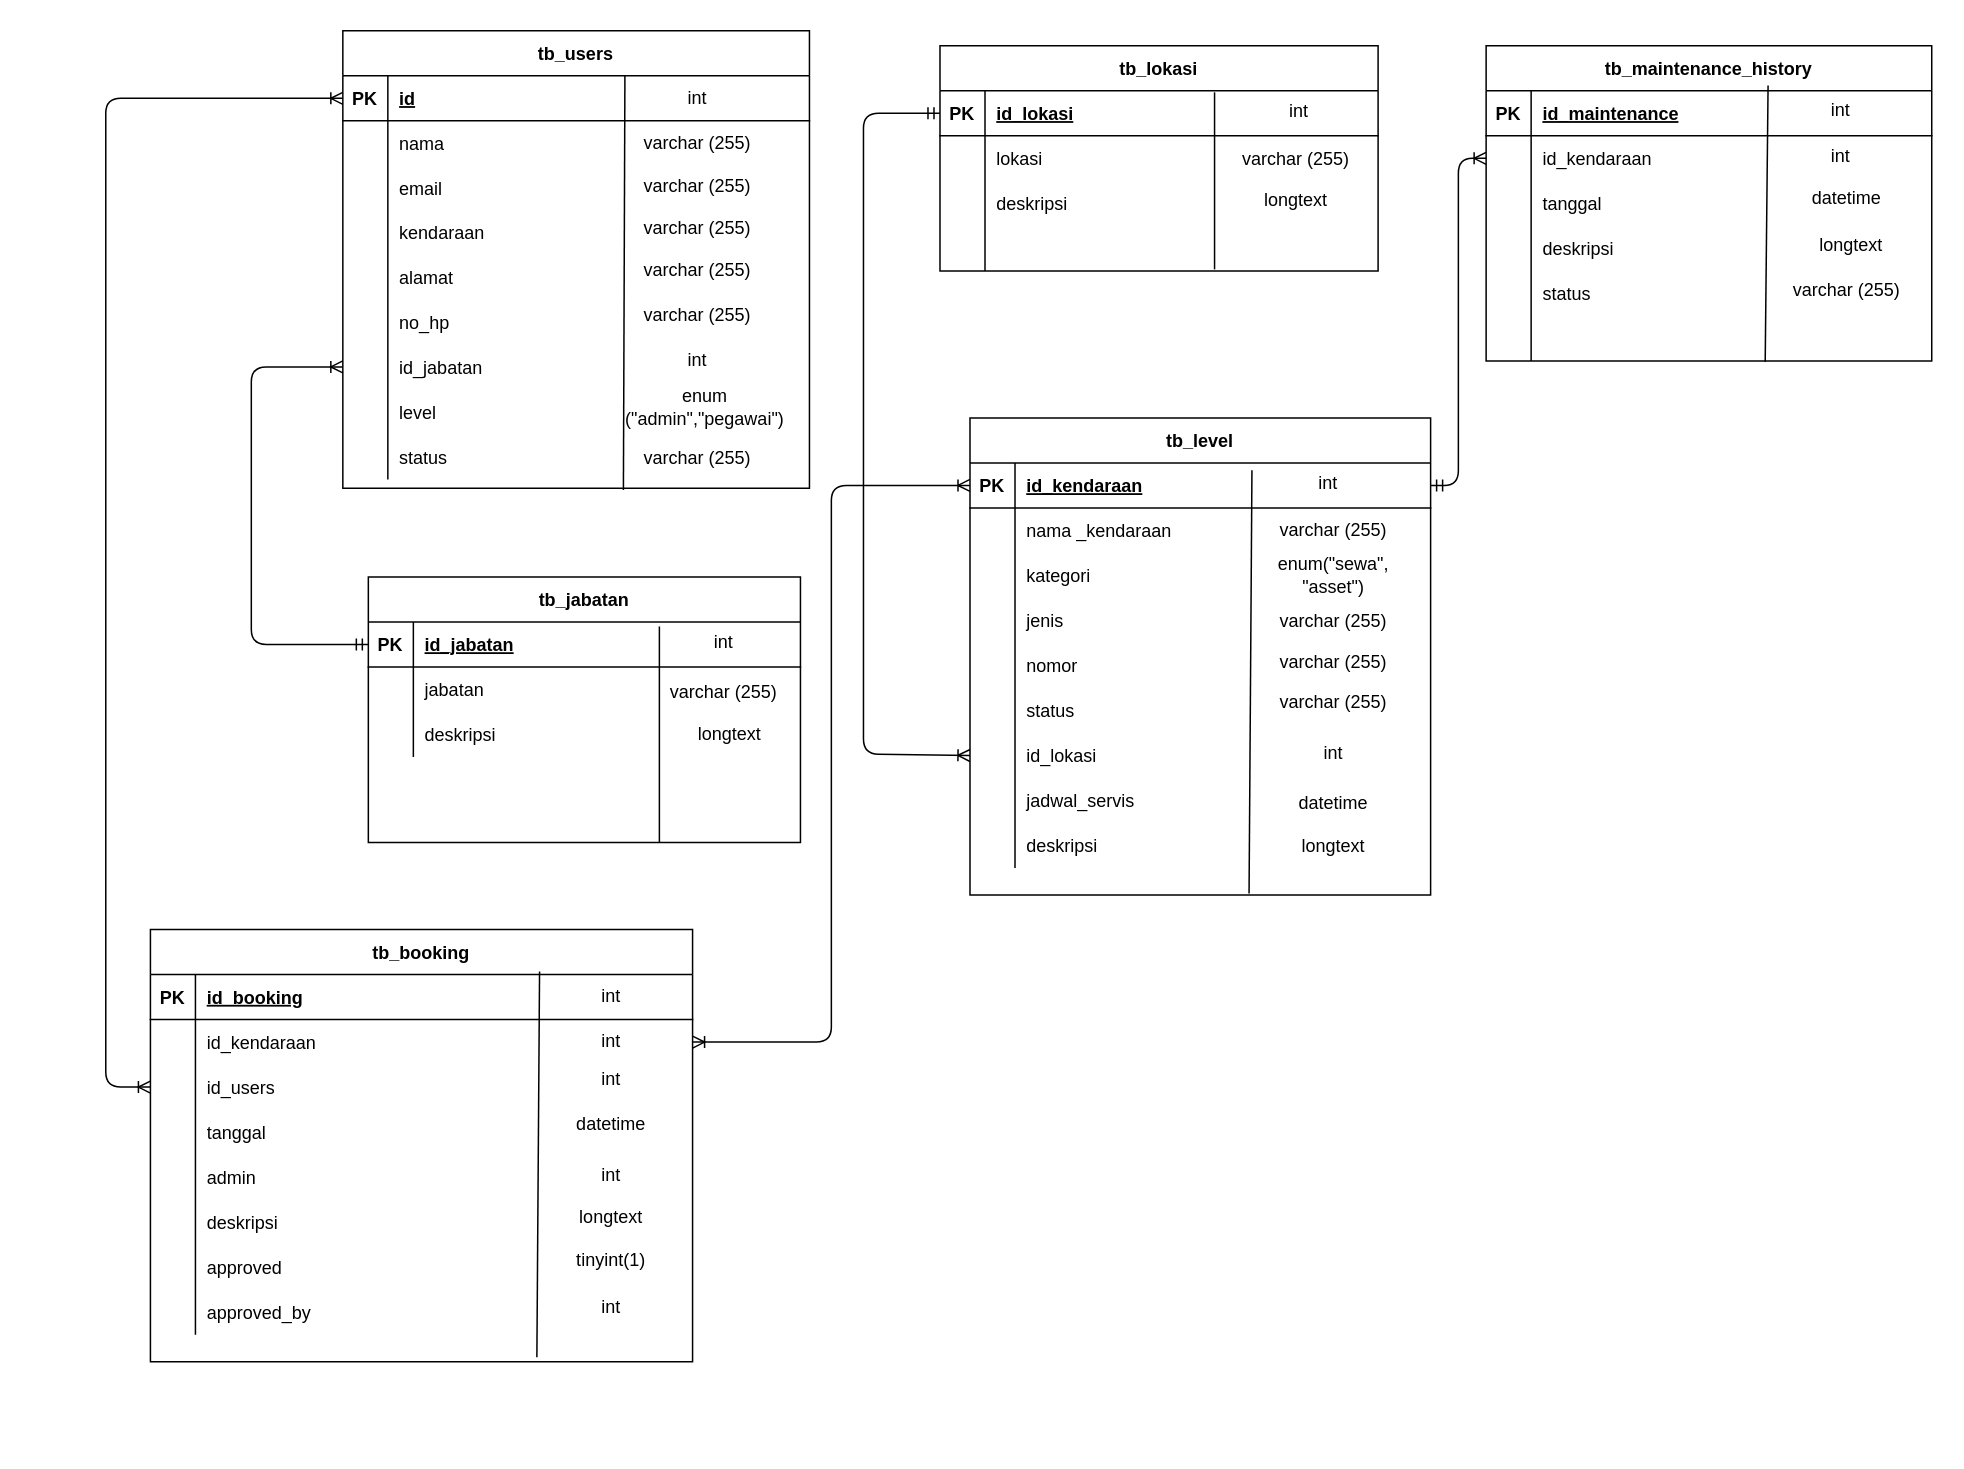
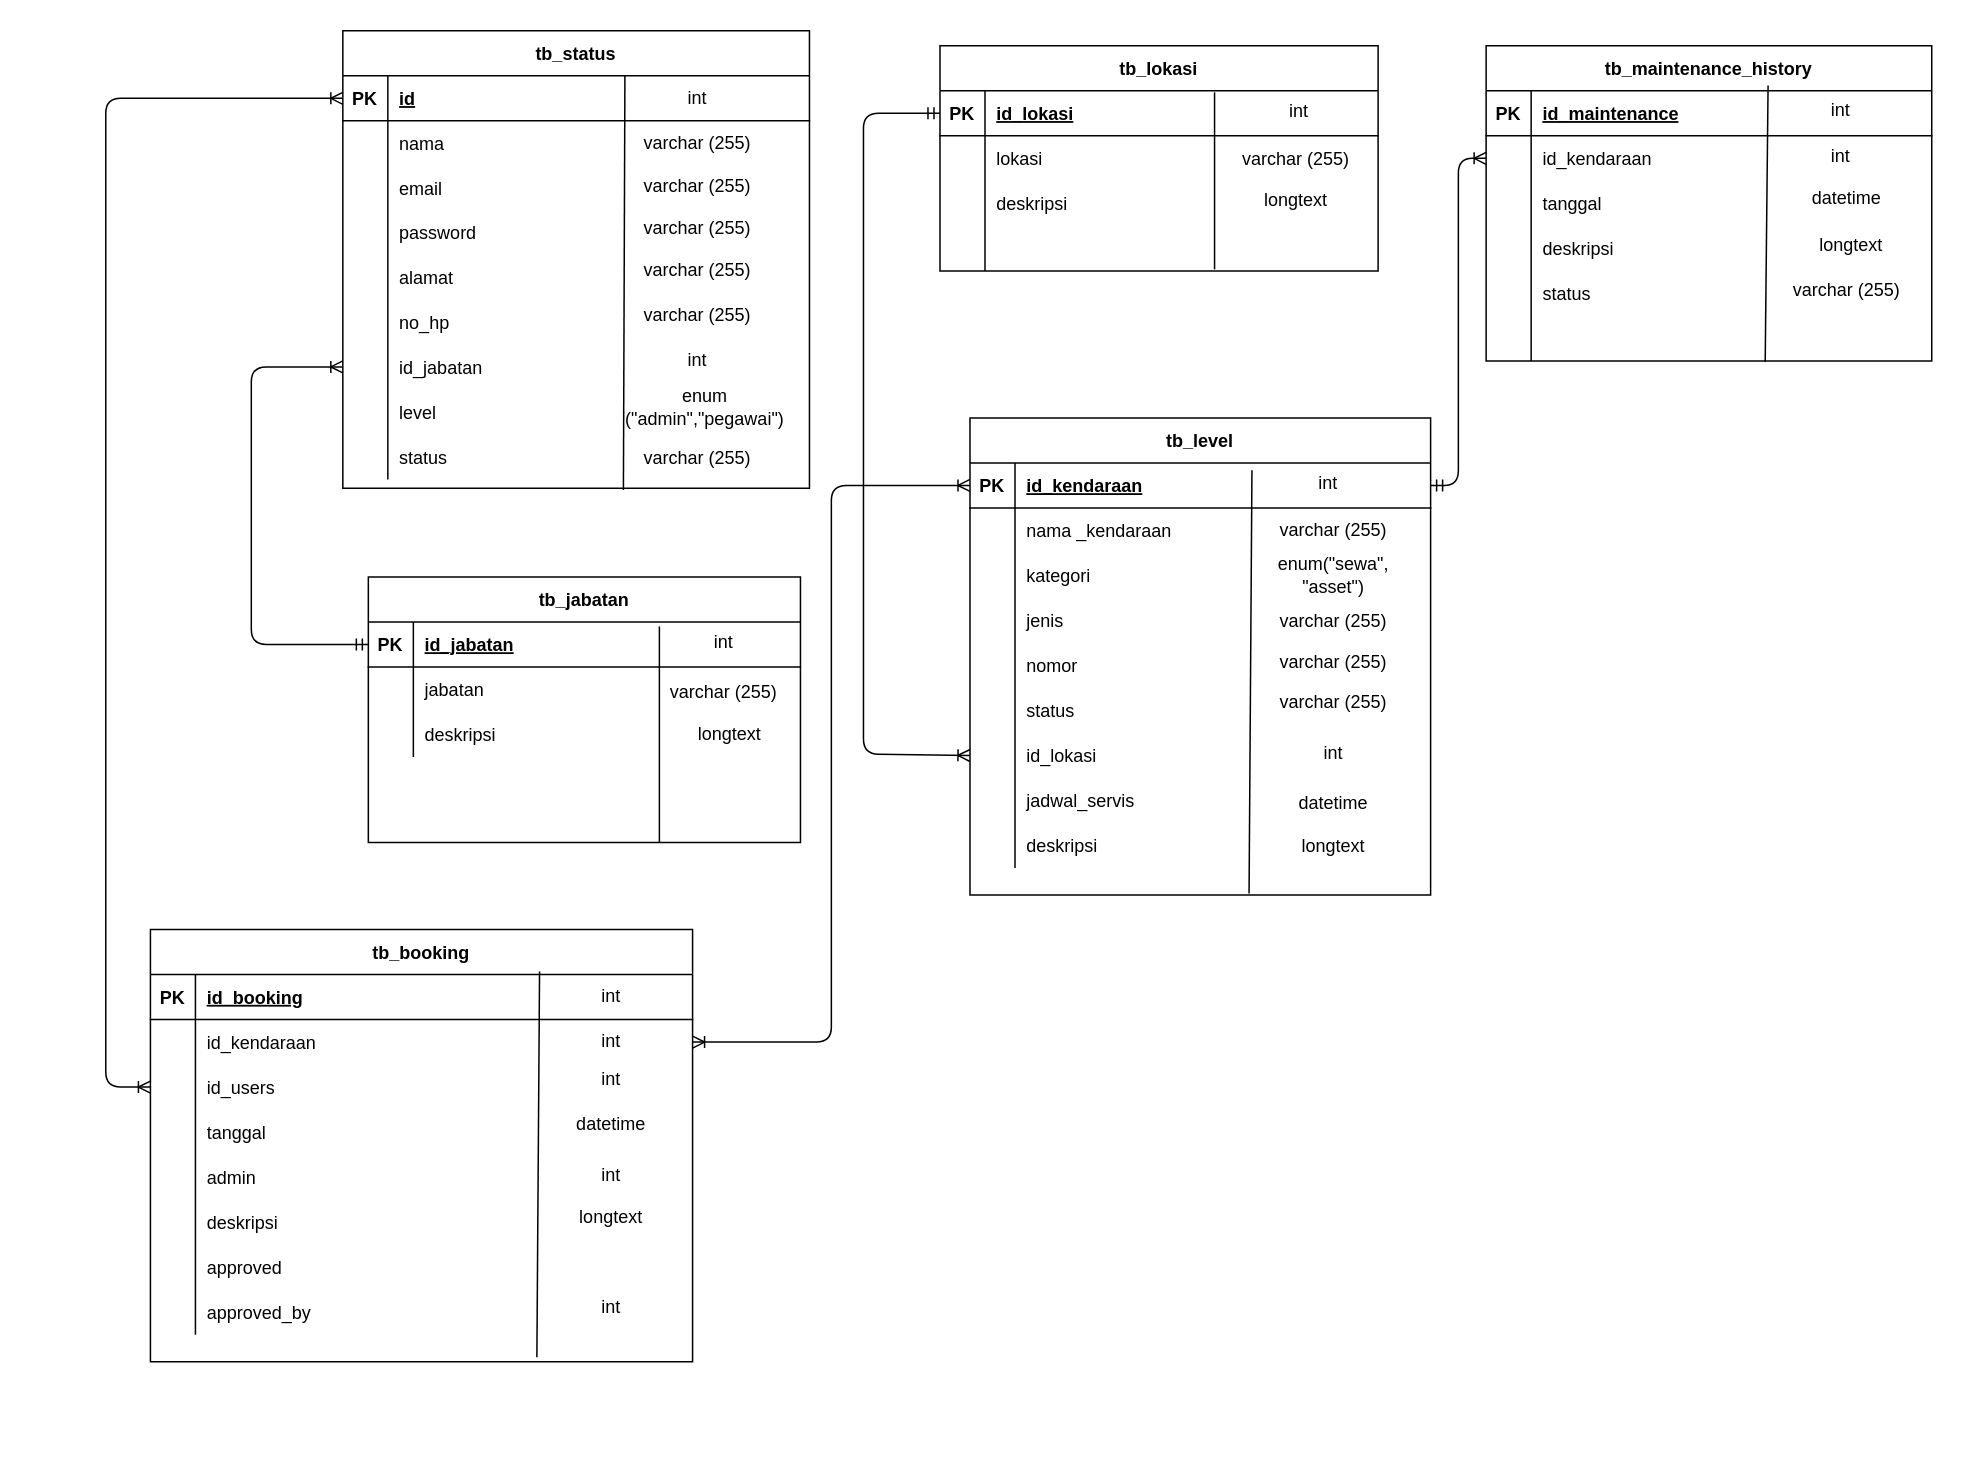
(575, 54) -> (575, 54)
(444, 233) -> (439, 233)
(611, 1261) -> none
